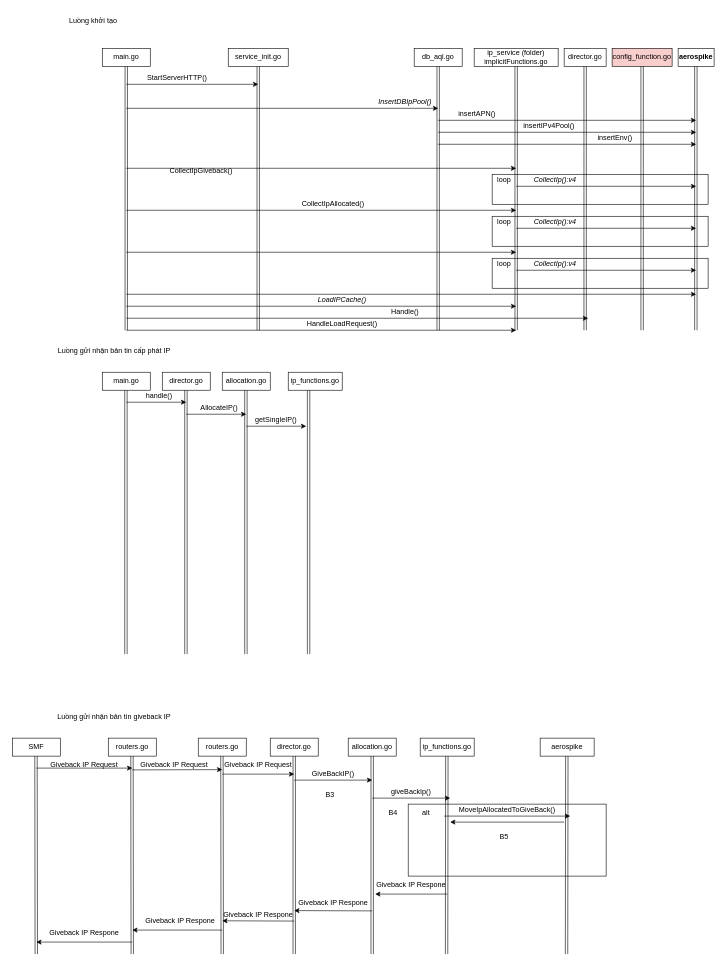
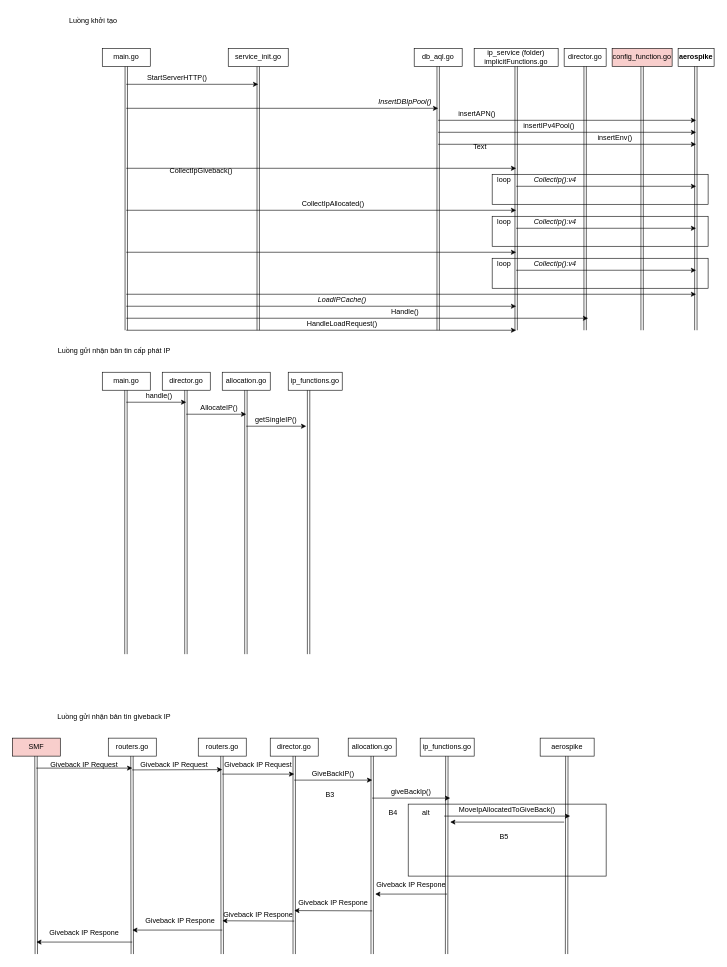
none -> (480, 147)
(36, 747) -> (36, 747)
